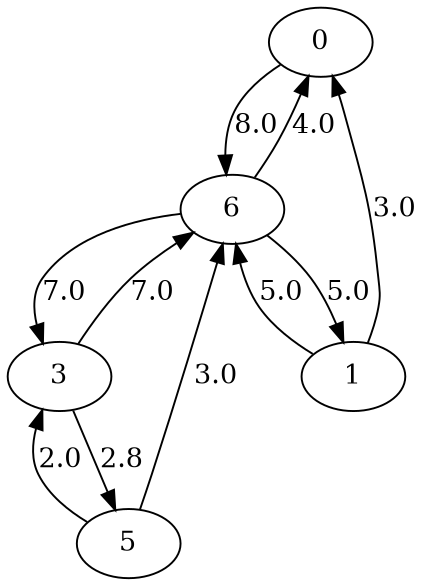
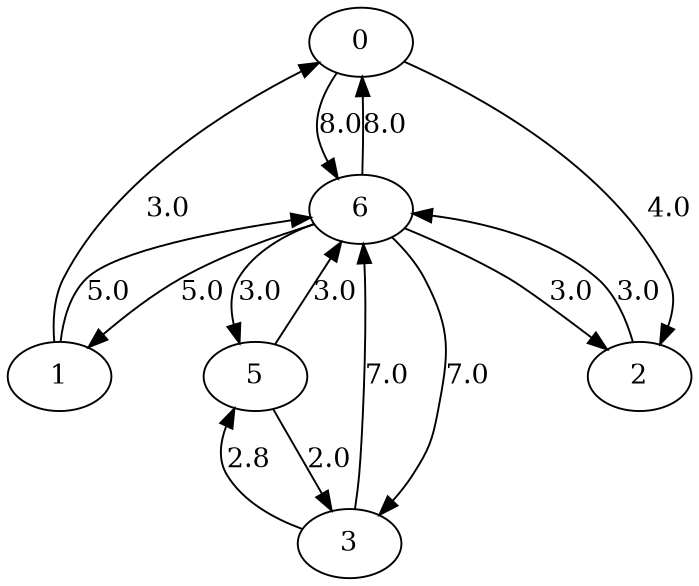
(314, 126) -> (385, 126)
none -> (253, 260)
none -> (640, 376)
